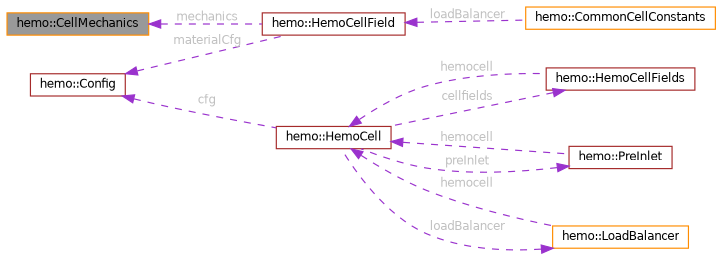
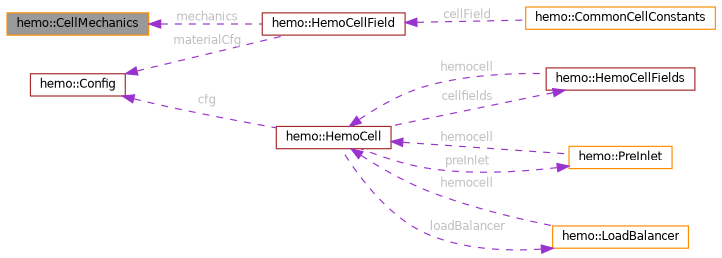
(465, 15) -> (465, 15)
(621, 157) -> (621, 157)
